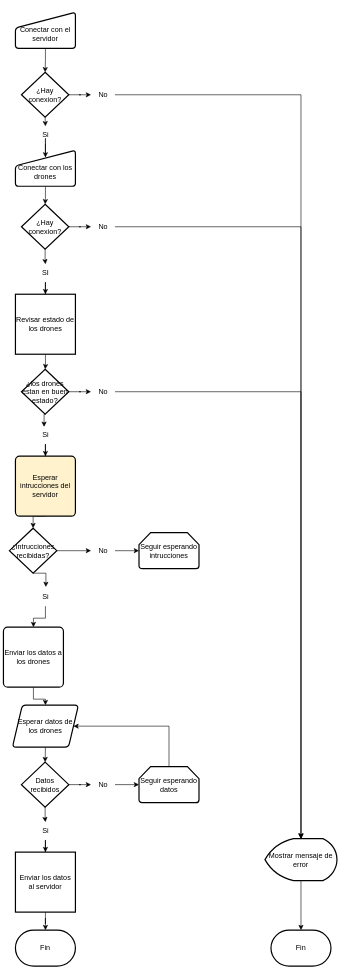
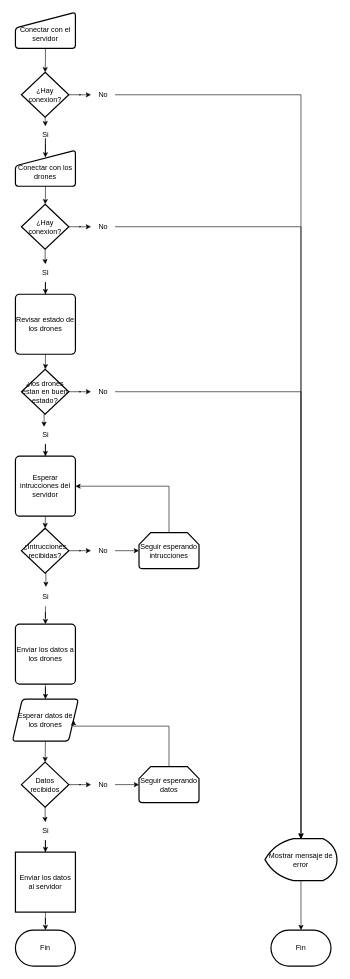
(45, 324) -> (45, 324)
(45, 486) -> (45, 486)
none -> (169, 486)
(33, 551) -> (45, 551)
(33, 657) -> (45, 654)
(45, 726) -> (45, 720)
